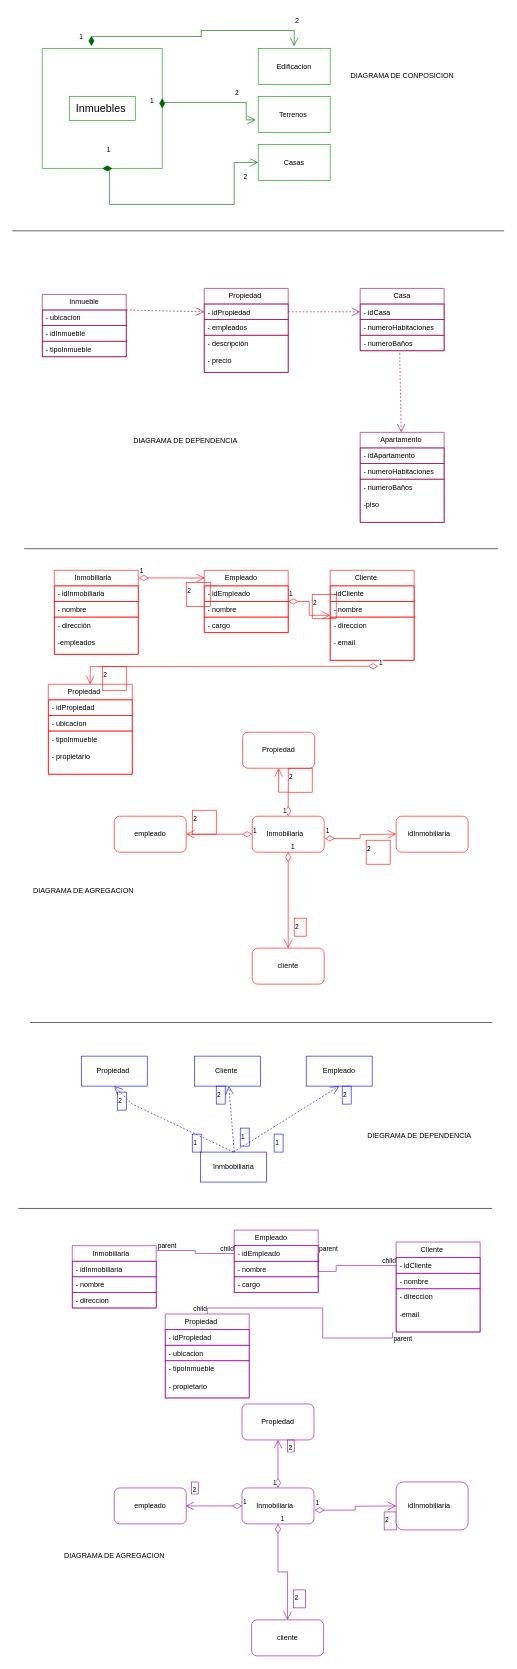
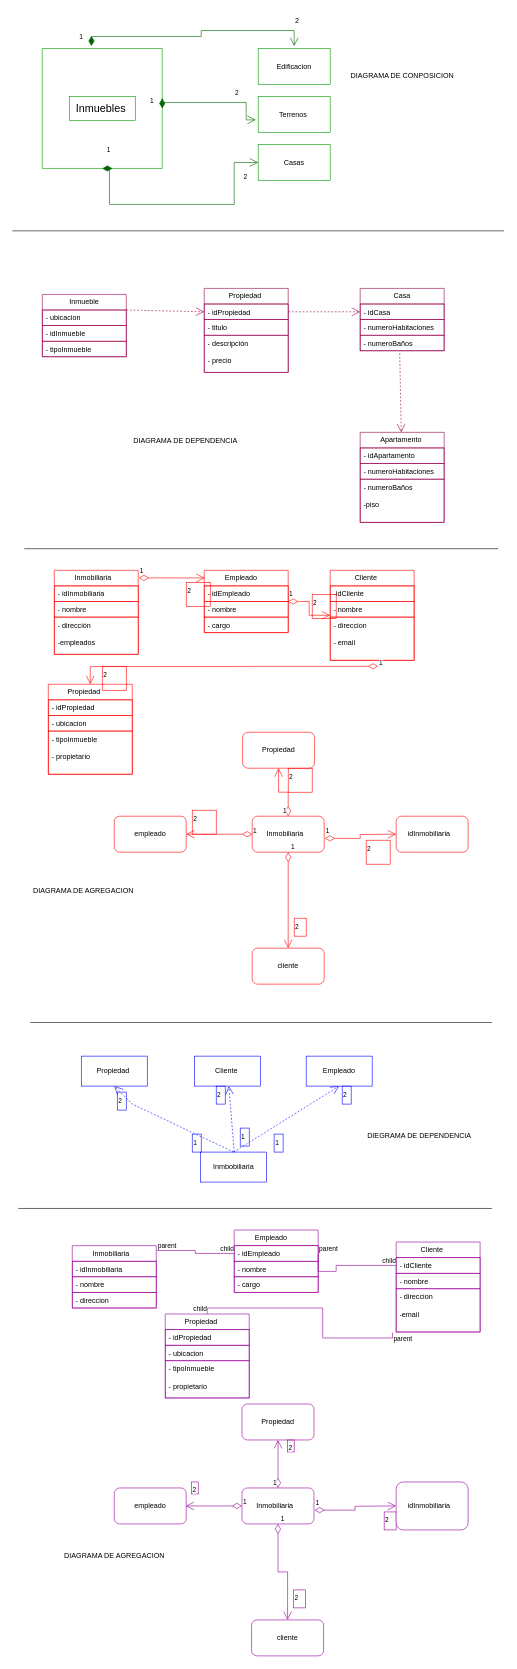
(229, 328) -> (222, 328)
